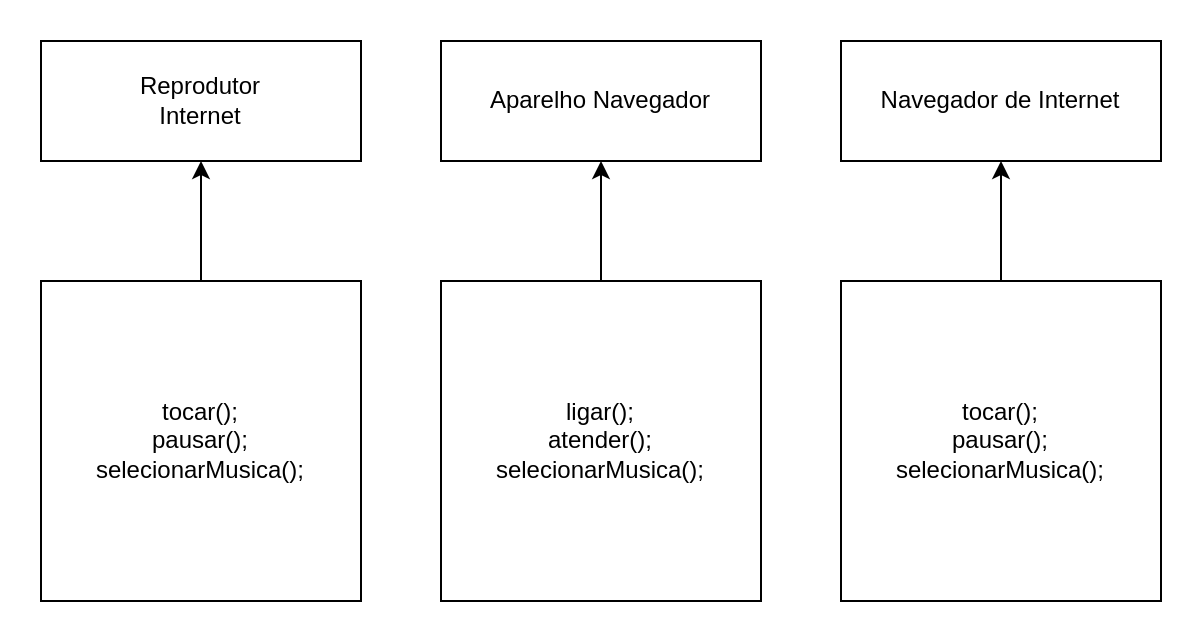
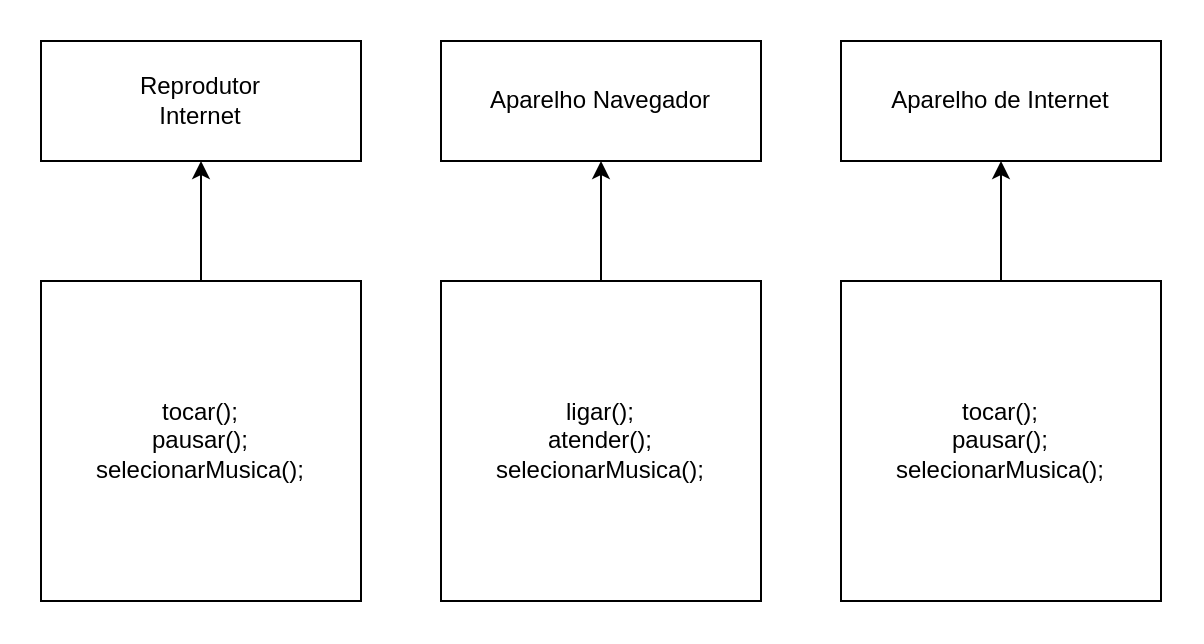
(1001, 101) -> (1001, 101)
